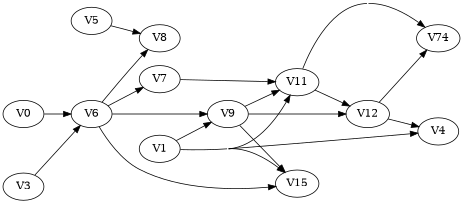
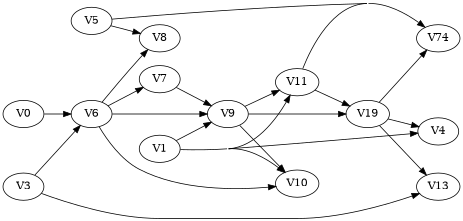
none -> (239, 10)
(224, 81) -> (190, 95)
(368, 114) -> (368, 114)
(297, 184) -> (297, 184)
none -> (438, 187)
